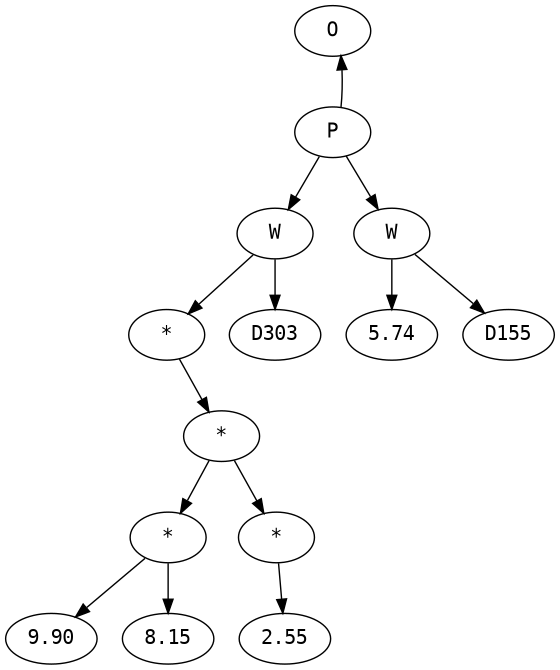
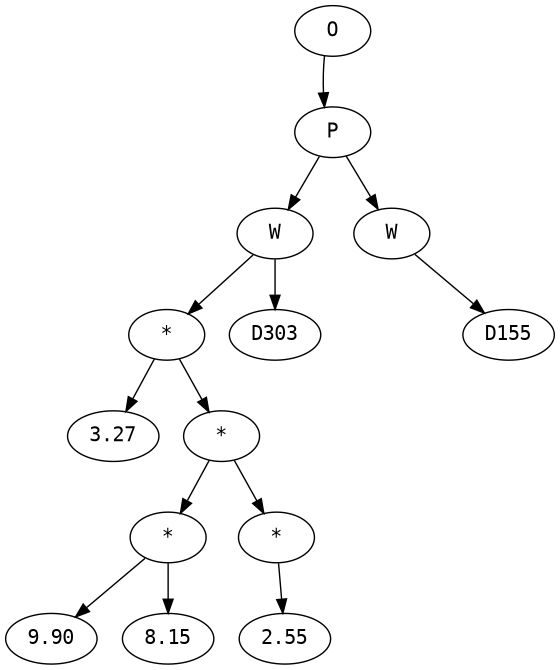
(342, 89) -> (323, 74)
(392, 335) -> none
none -> (113, 436)
